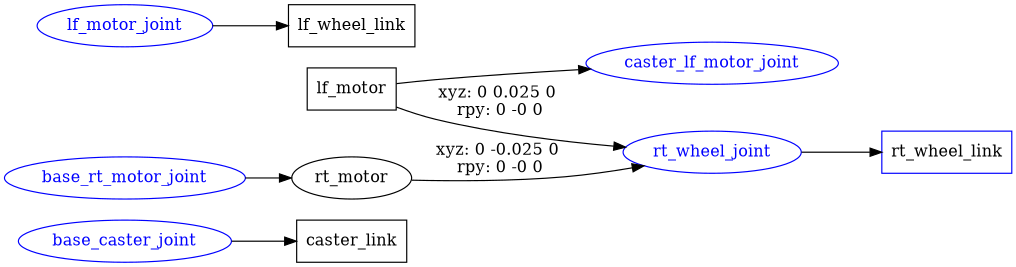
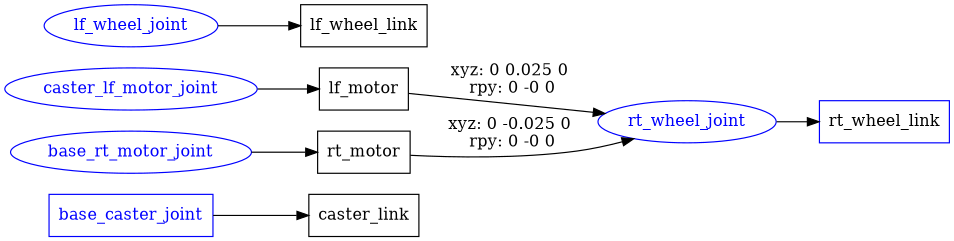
(125, 26) -> (131, 26)
(487, 76) -> (283, 89)
(352, 178) -> (364, 152)
(125, 241) -> (131, 215)
